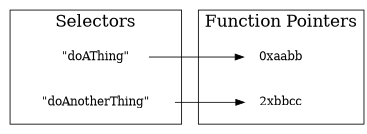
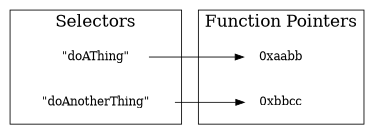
(281, 102) -> (281, 102)
